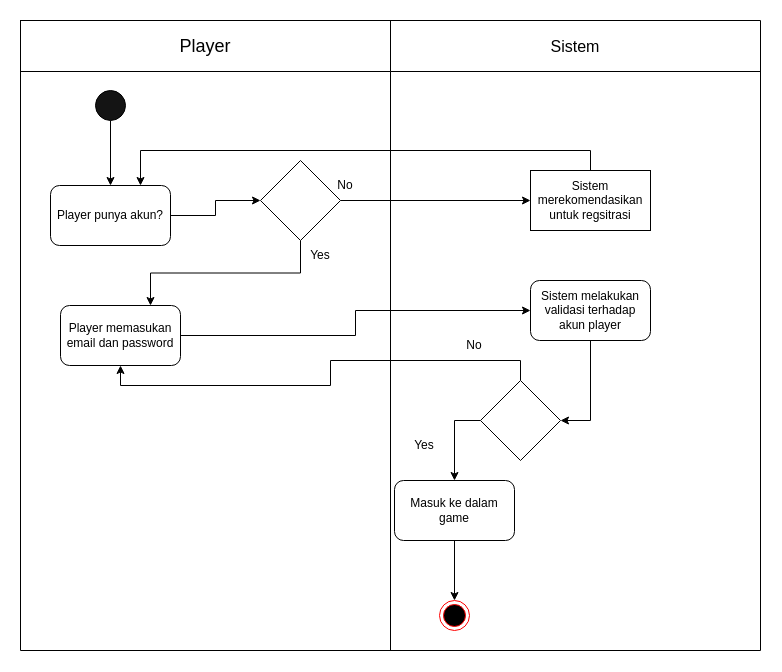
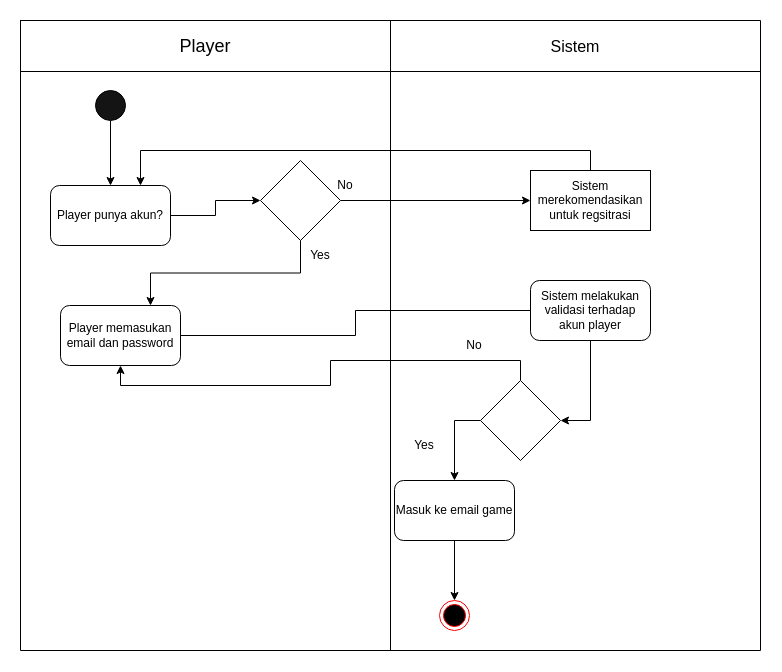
(522, 311) -> (525, 311)
(455, 511) -> (455, 511)
